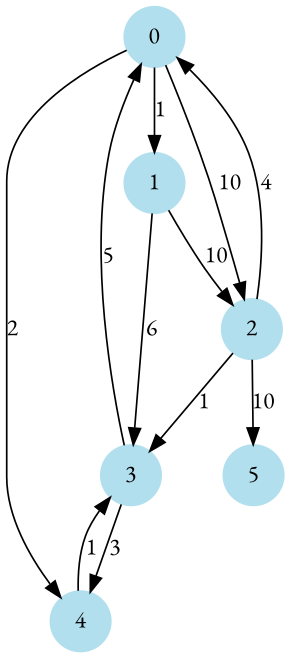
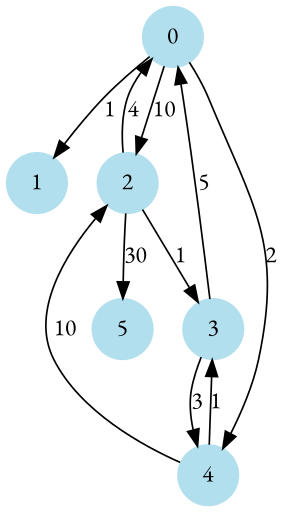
(194, 252) -> (57, 364)
(143, 321) -> none
(264, 402) -> (136, 256)
